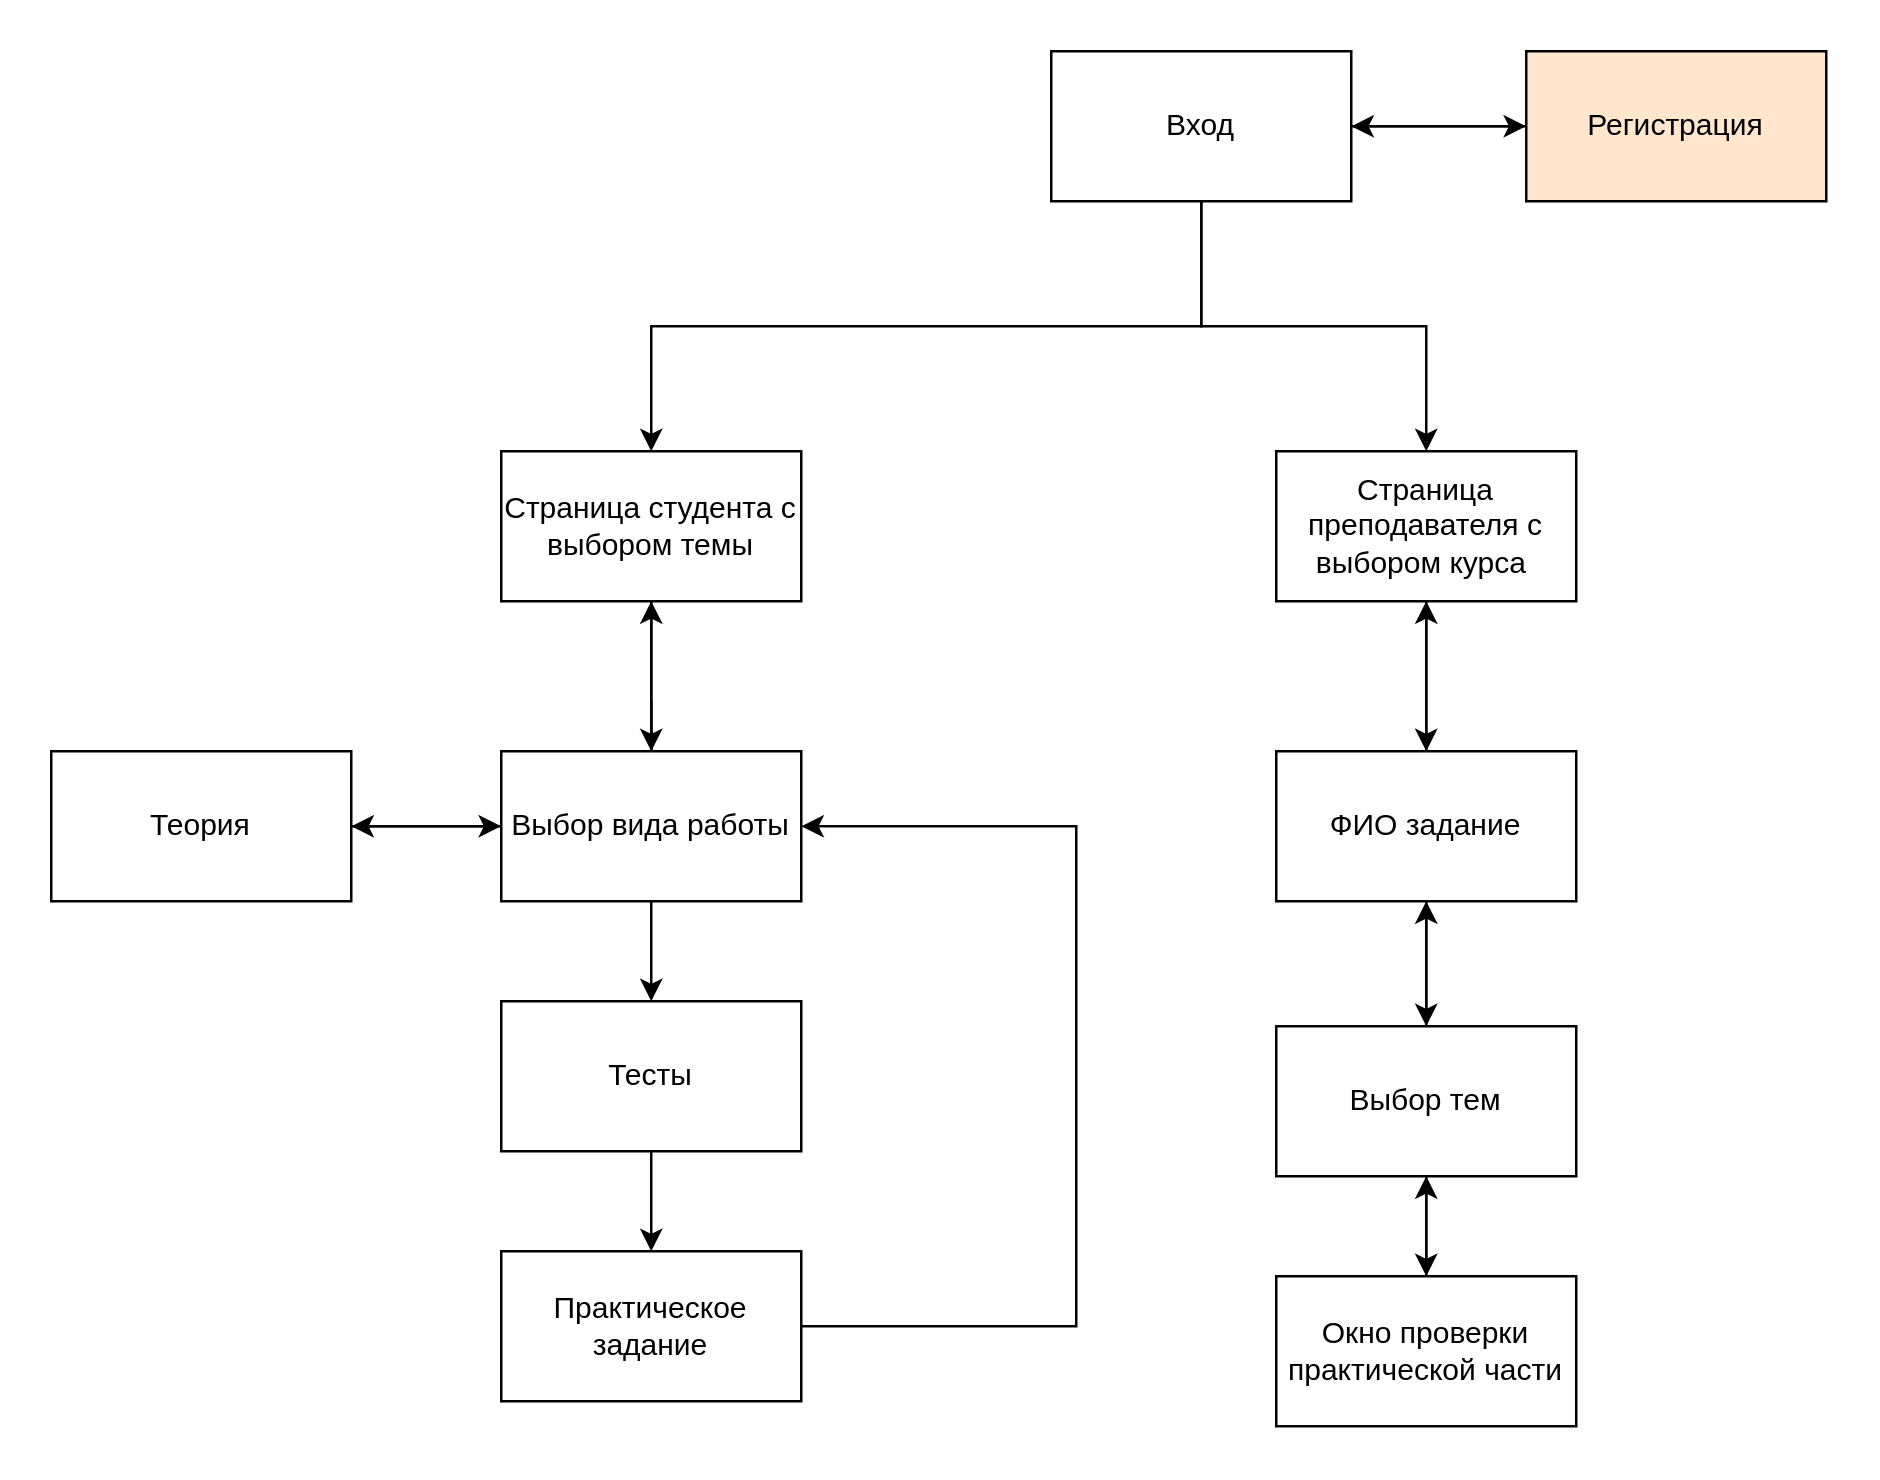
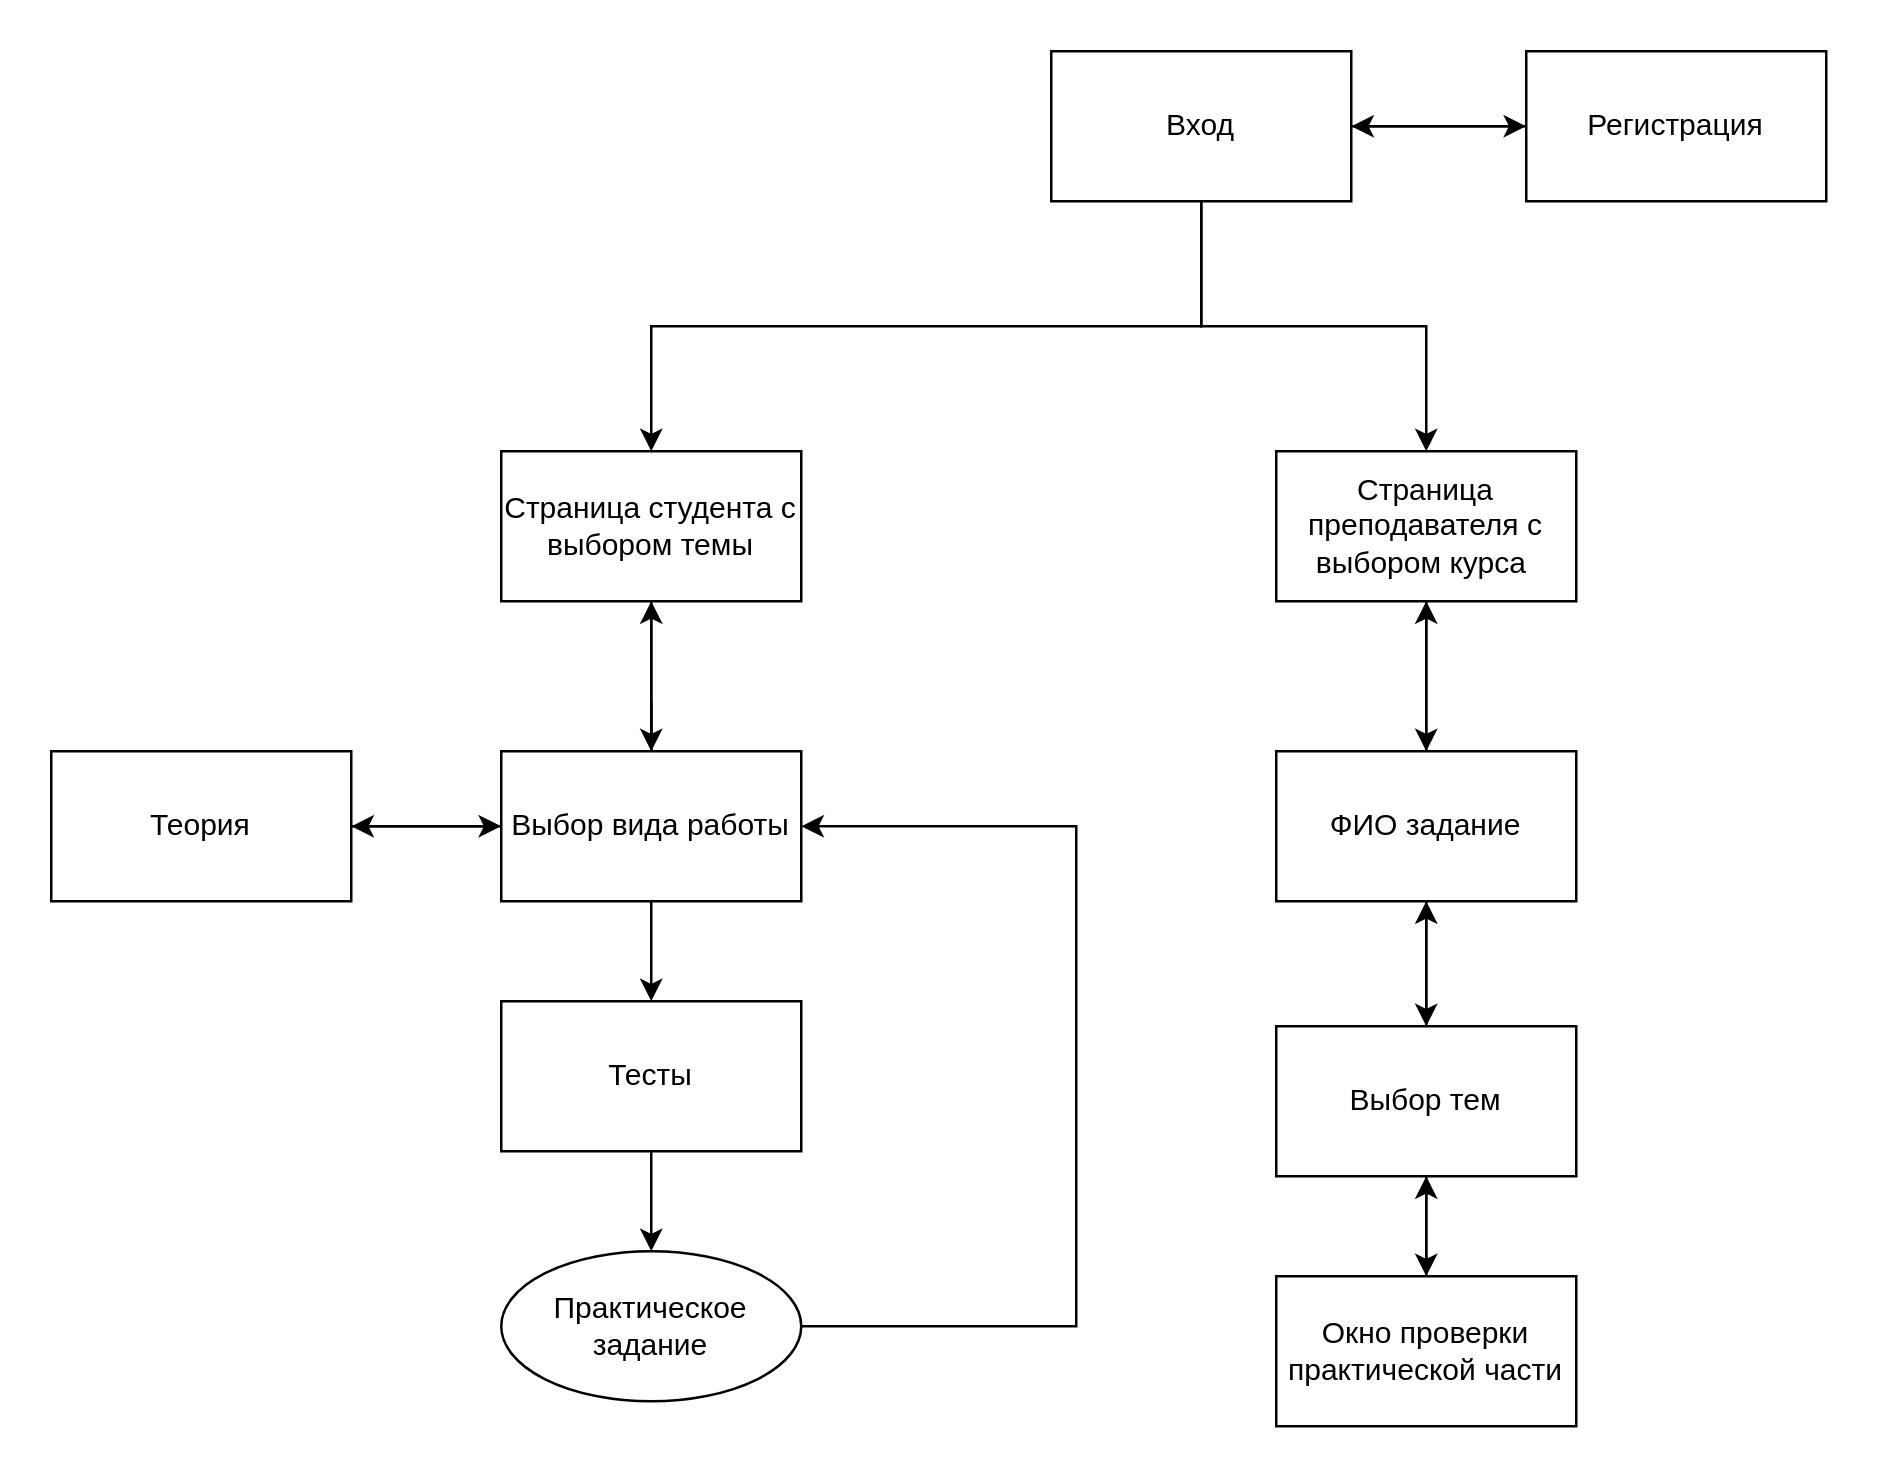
(1676, 126) -> (1676, 126)
(651, 1326) -> (651, 1326)
